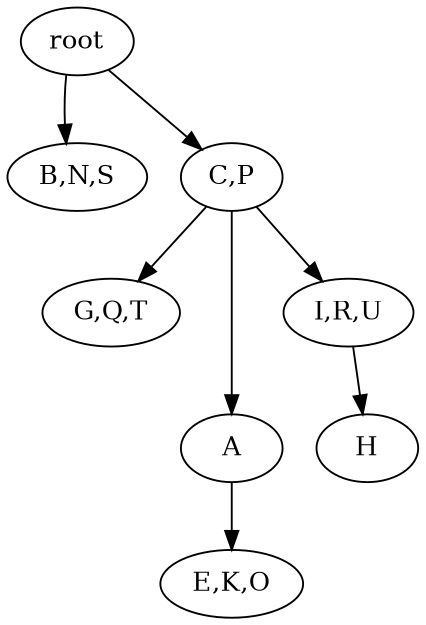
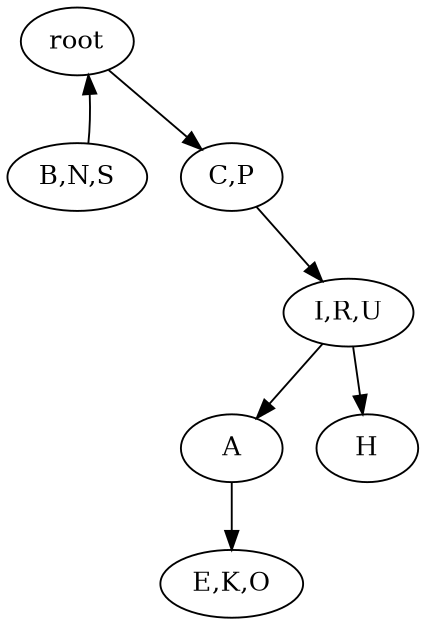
(65, 100) -> (90, 119)
(232, 303) -> (296, 374)
(111, 313) -> none
